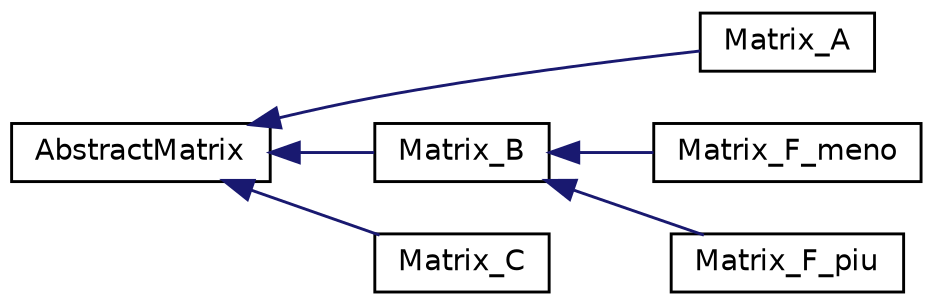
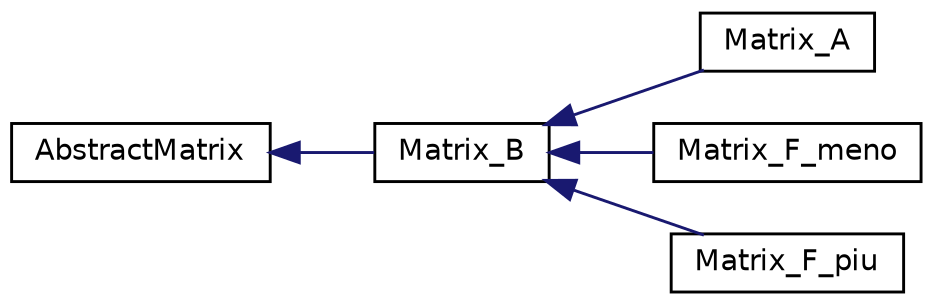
(489, 78) -> (639, 92)
(462, 263) -> none
